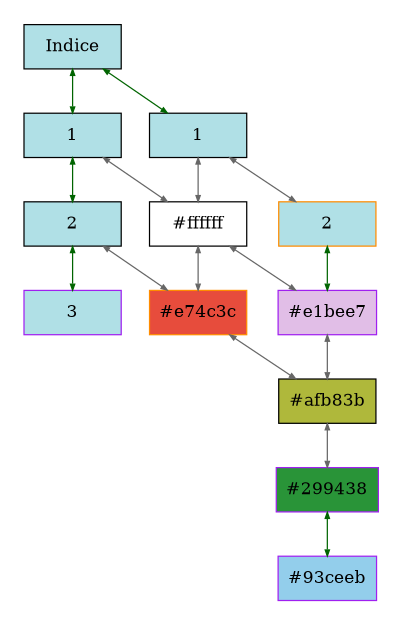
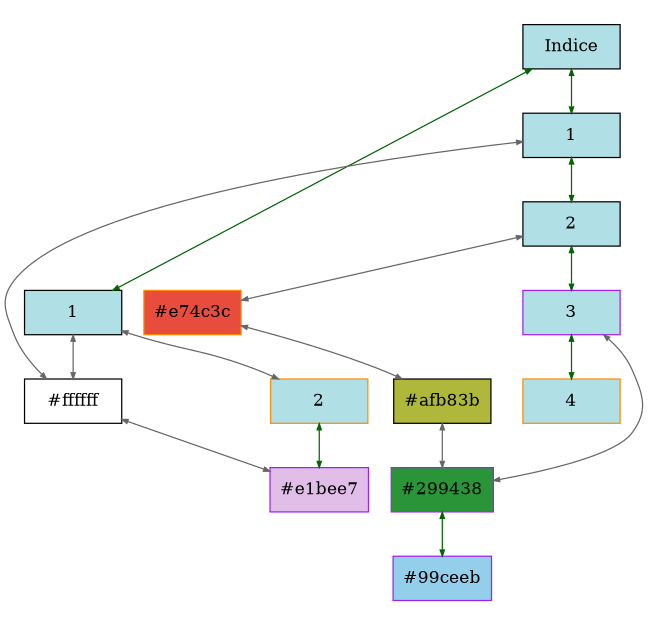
(198, 268) -> none
(327, 357) -> none
none -> (572, 401)
none -> (618, 444)
(327, 578) -> (442, 578)
